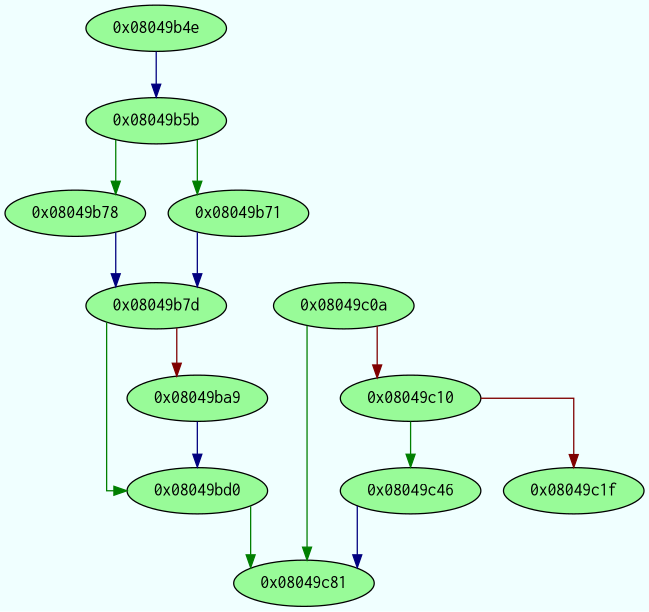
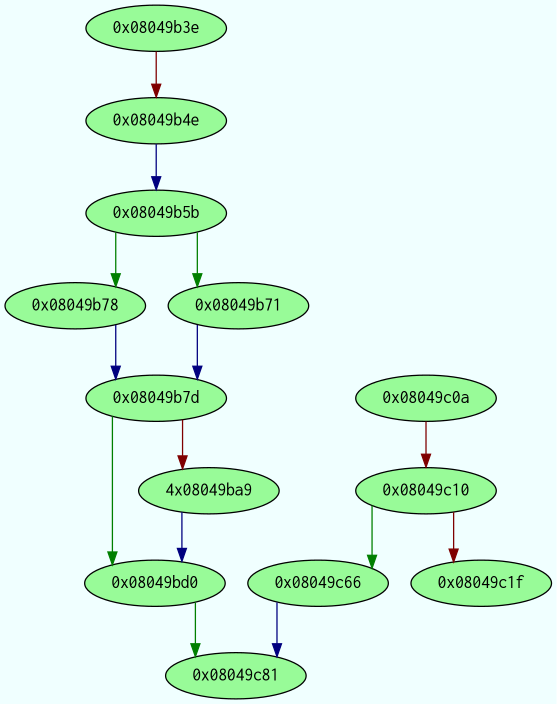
none -> (156, 28)
(197, 398) -> (209, 491)
(307, 436) -> none
(411, 491) -> (318, 583)
